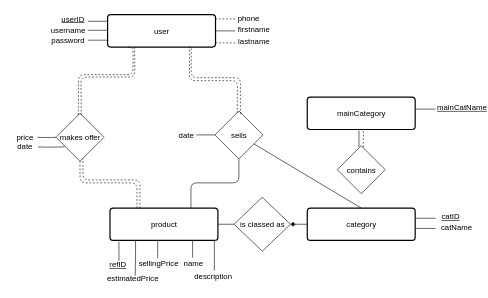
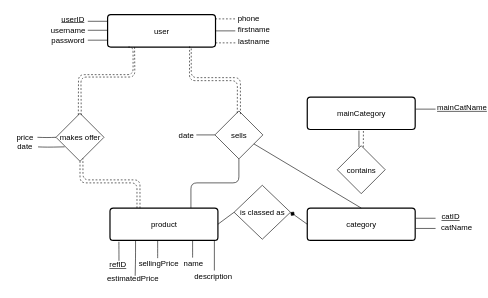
(262, 224) -> (262, 212)
